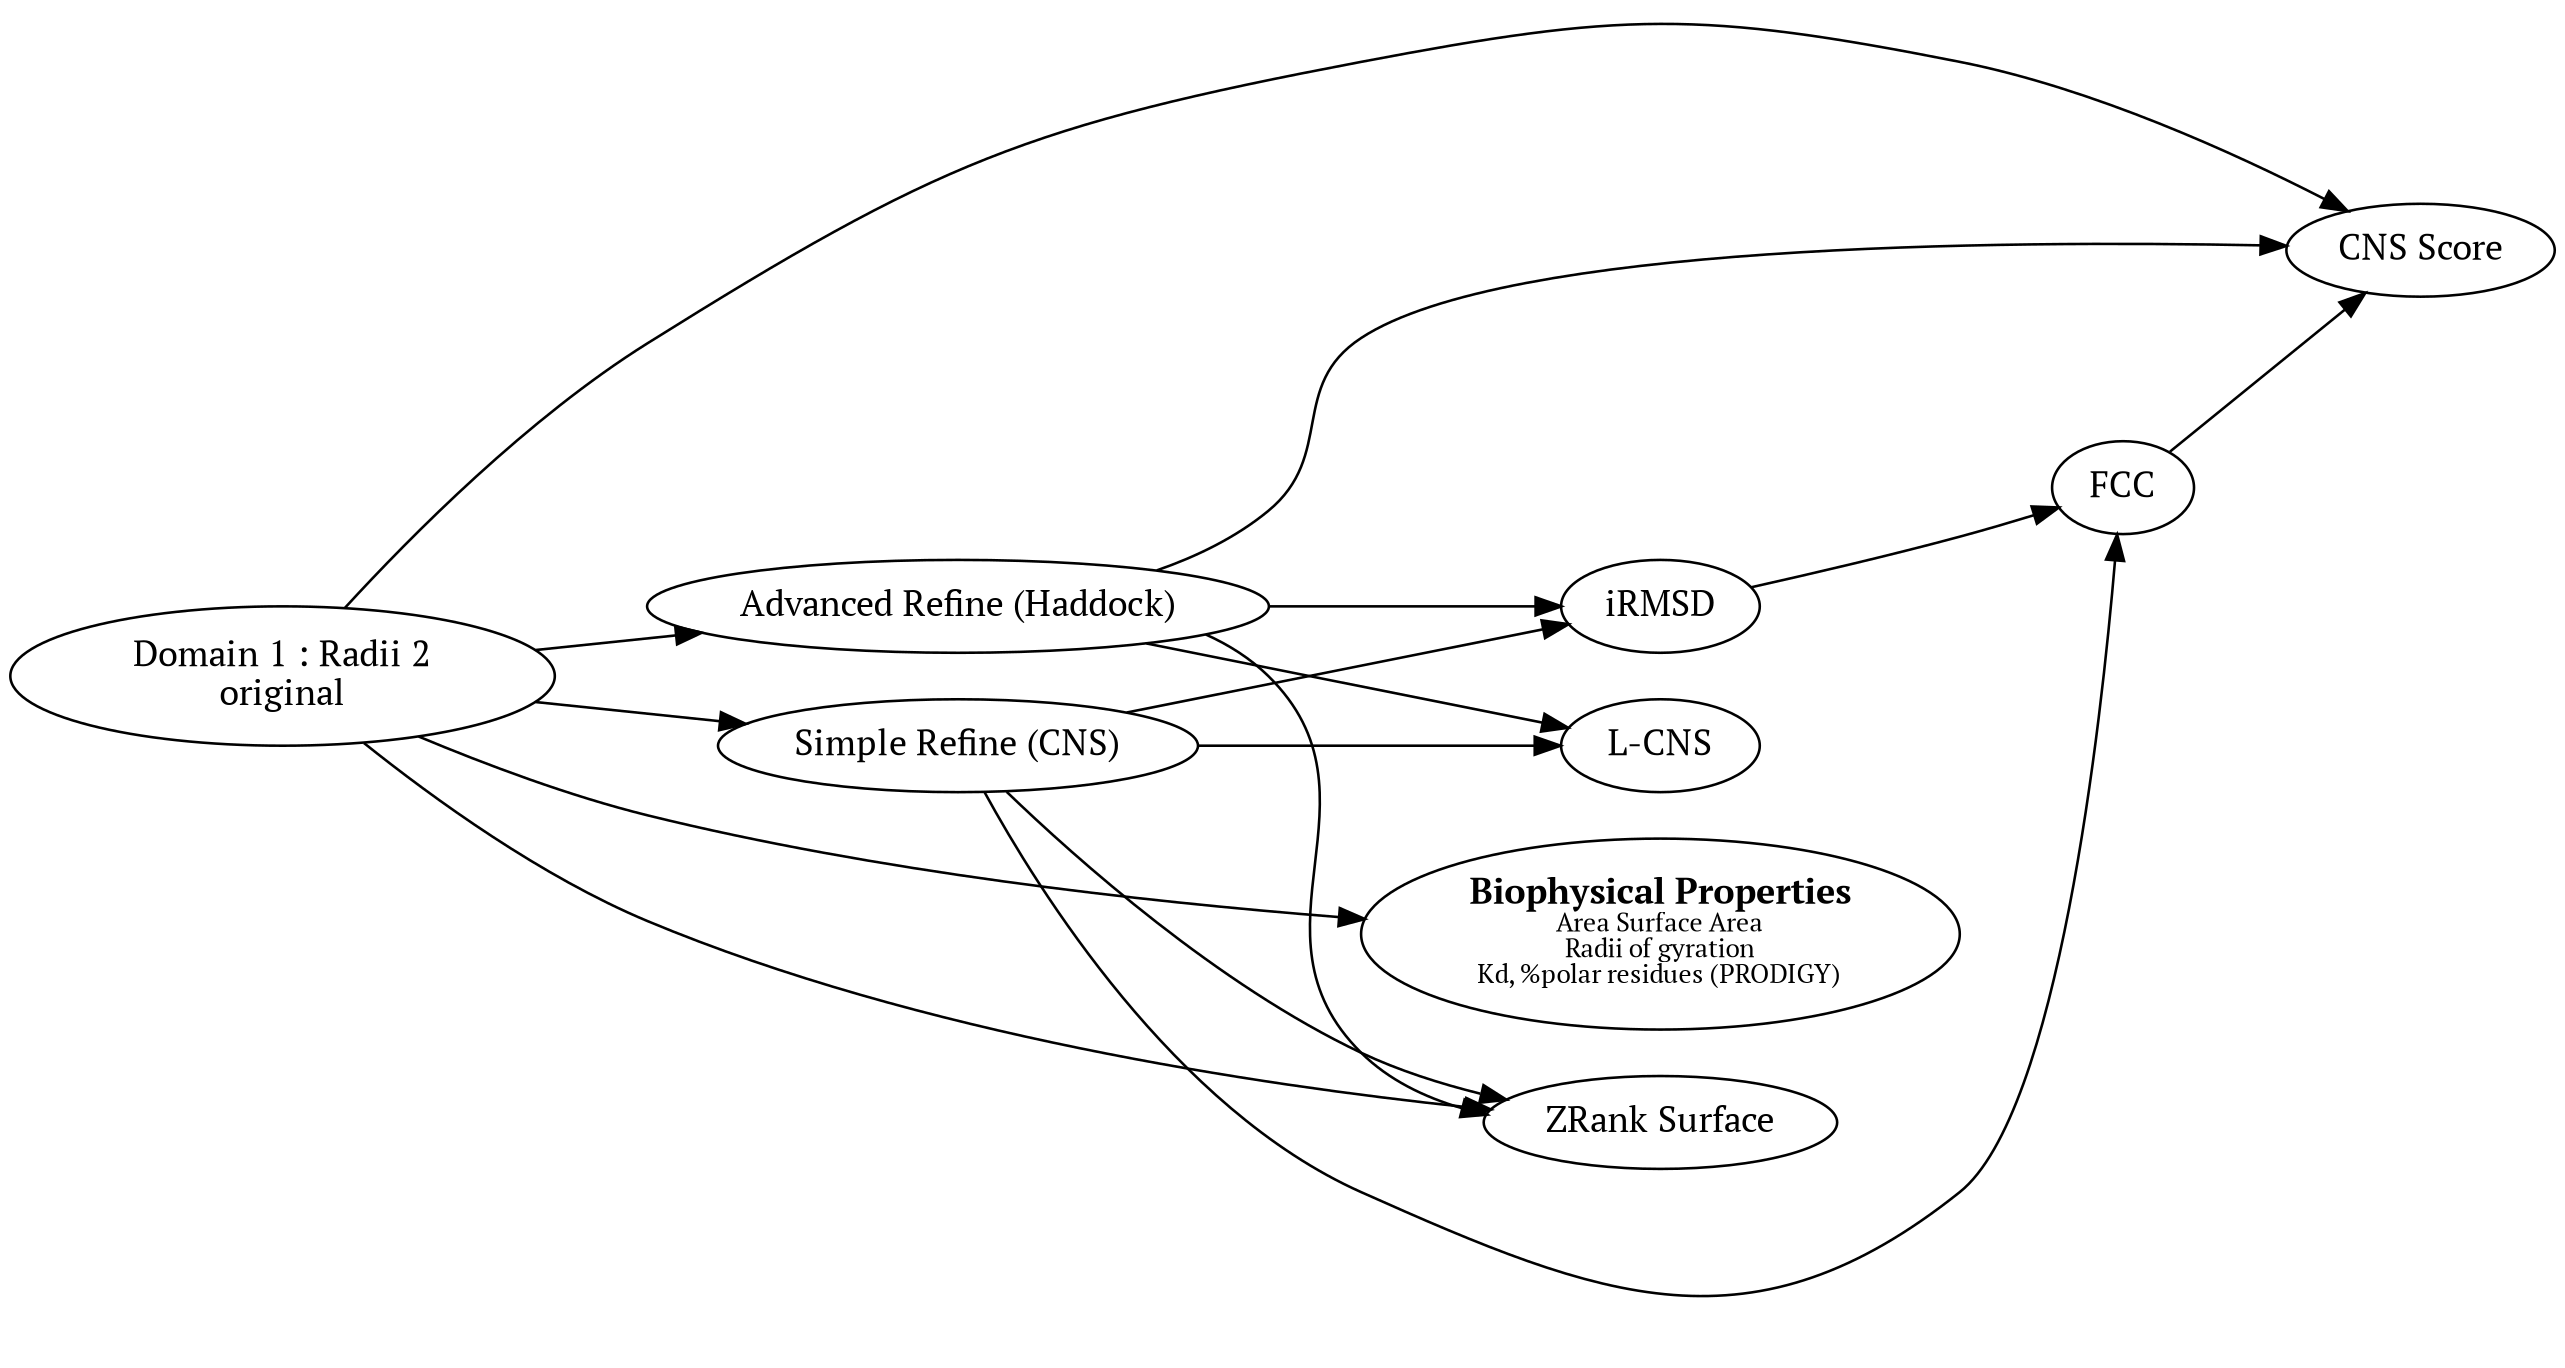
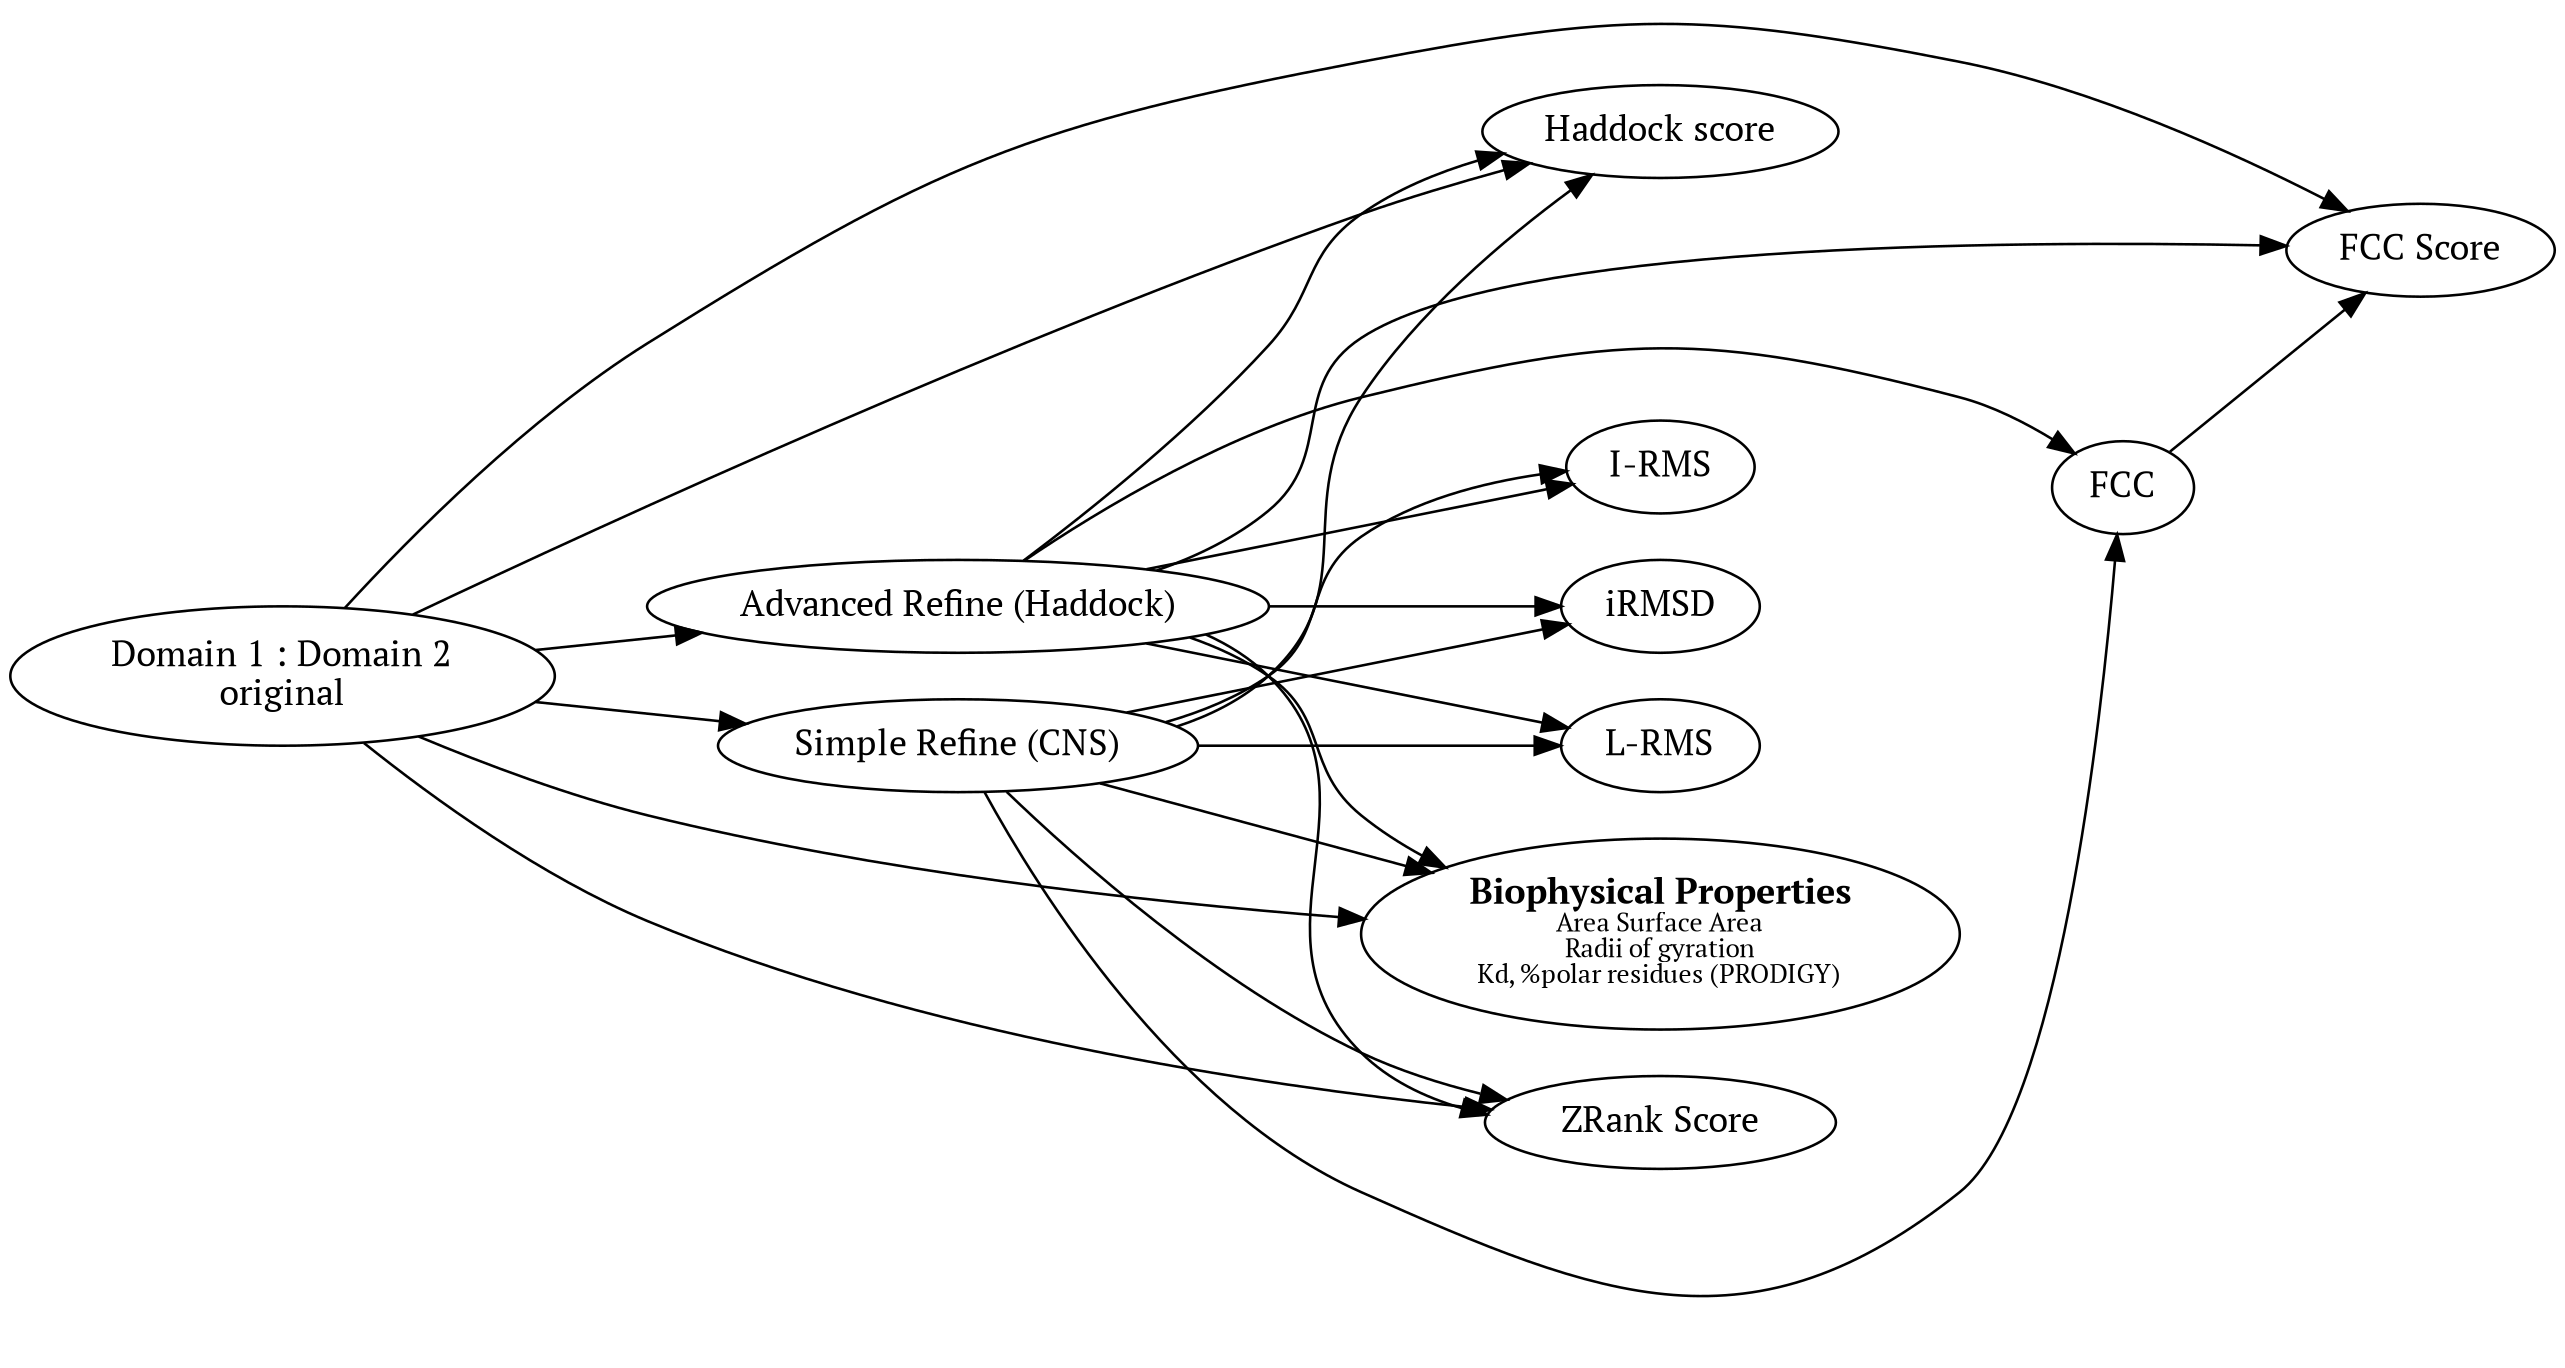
none -> (1660, 132)
(2421, 250) -> (2421, 250)
none -> (1660, 467)
(1893, 554) -> (1524, 362)
(283, 676) -> (283, 676)
(1660, 746) -> (1660, 746)
none -> (1338, 790)
none -> (1253, 825)
(1660, 1122) -> (1660, 1122)
